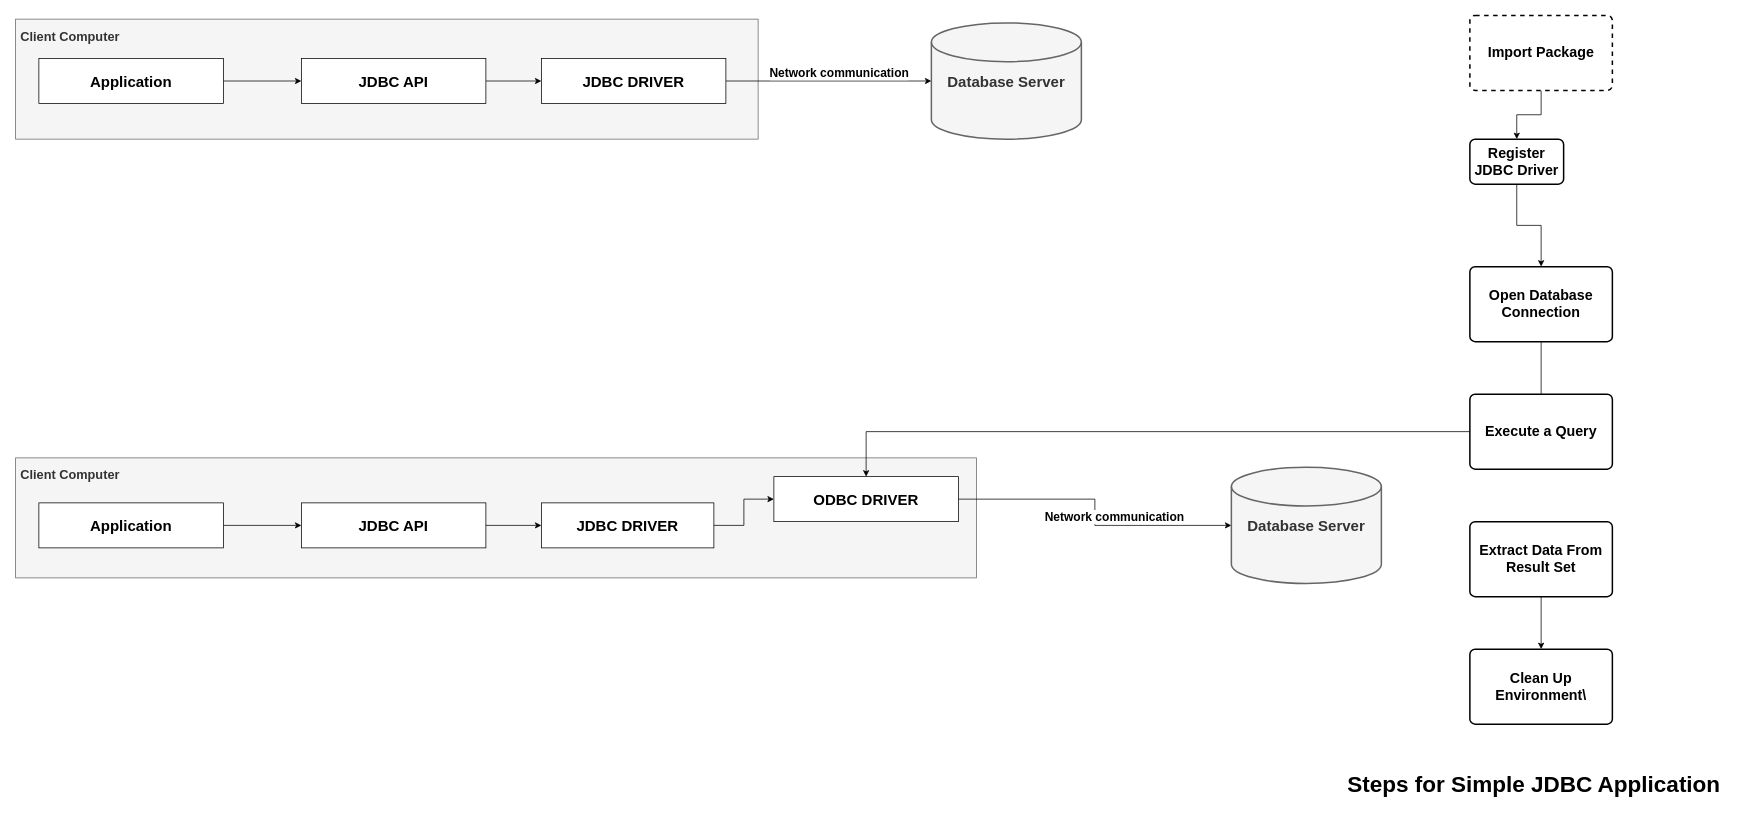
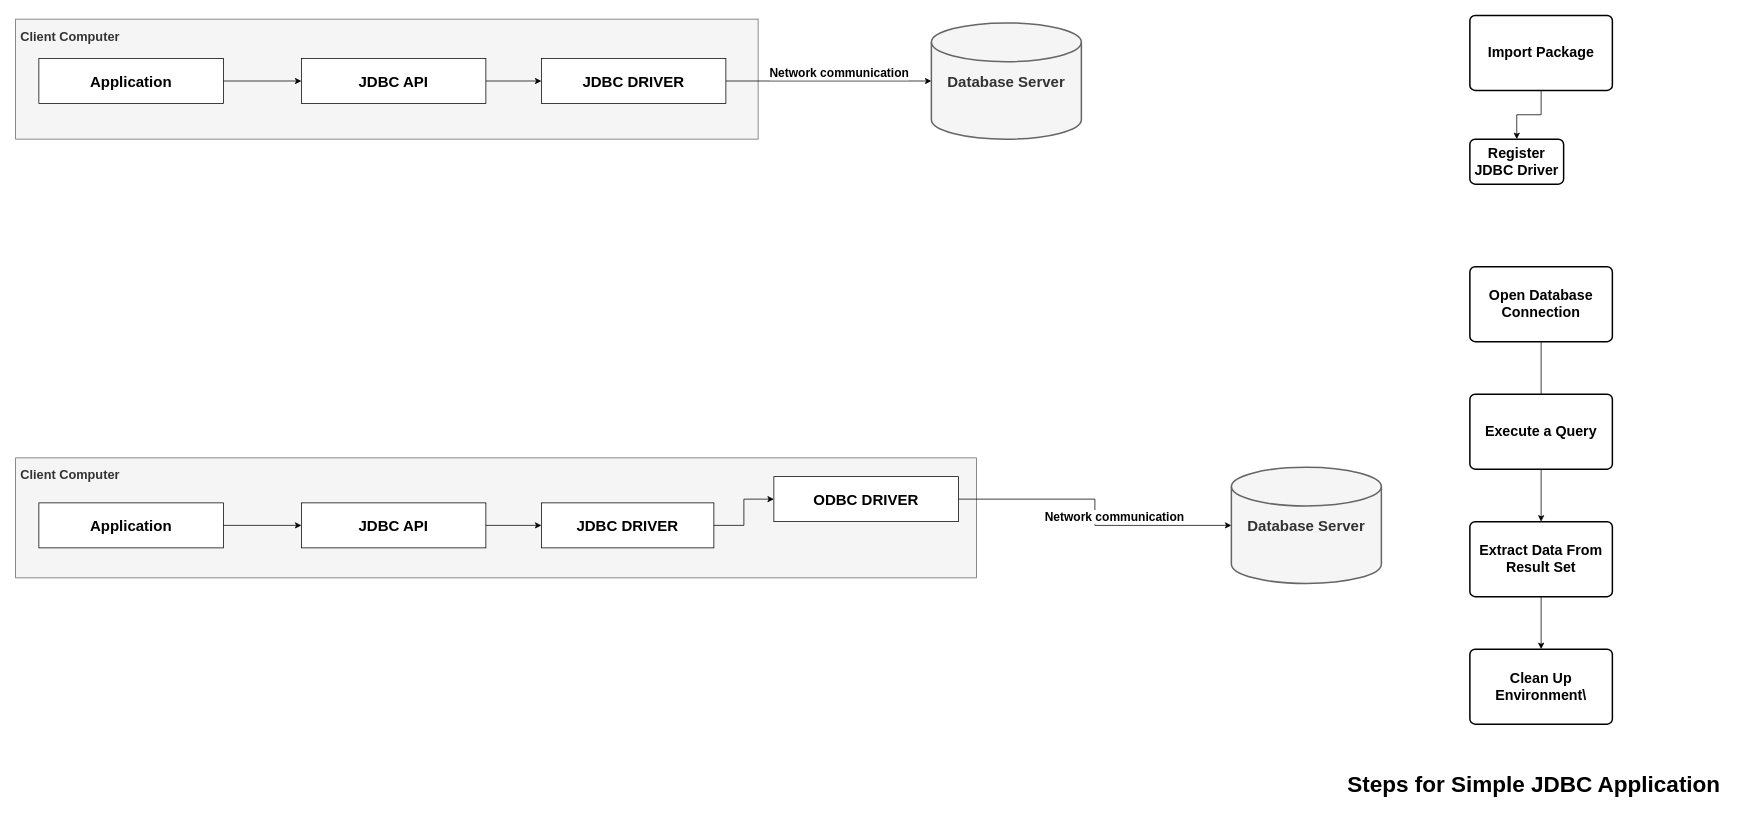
(1541, 53) -> (1541, 53)
(1517, 217) -> none
(1167, 432) -> (1541, 515)
